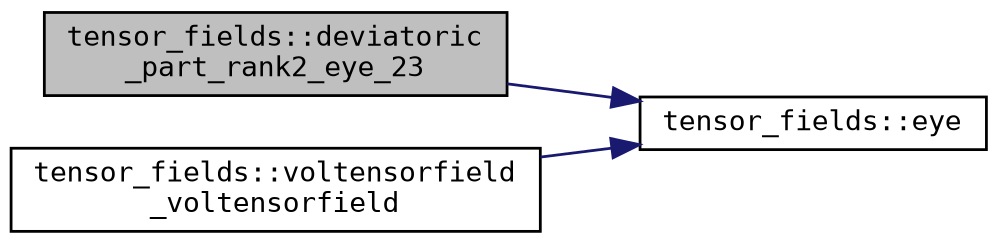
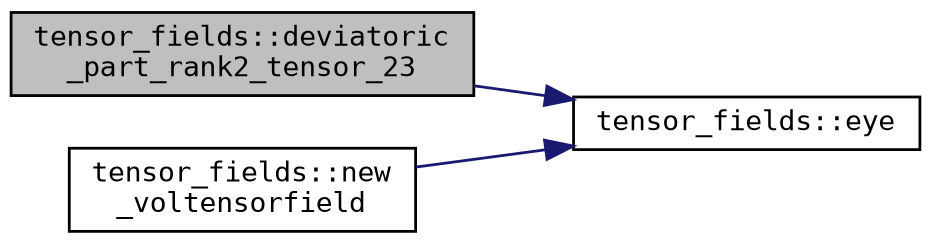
(276, 54) -> (242, 54)
(276, 190) -> (242, 190)
